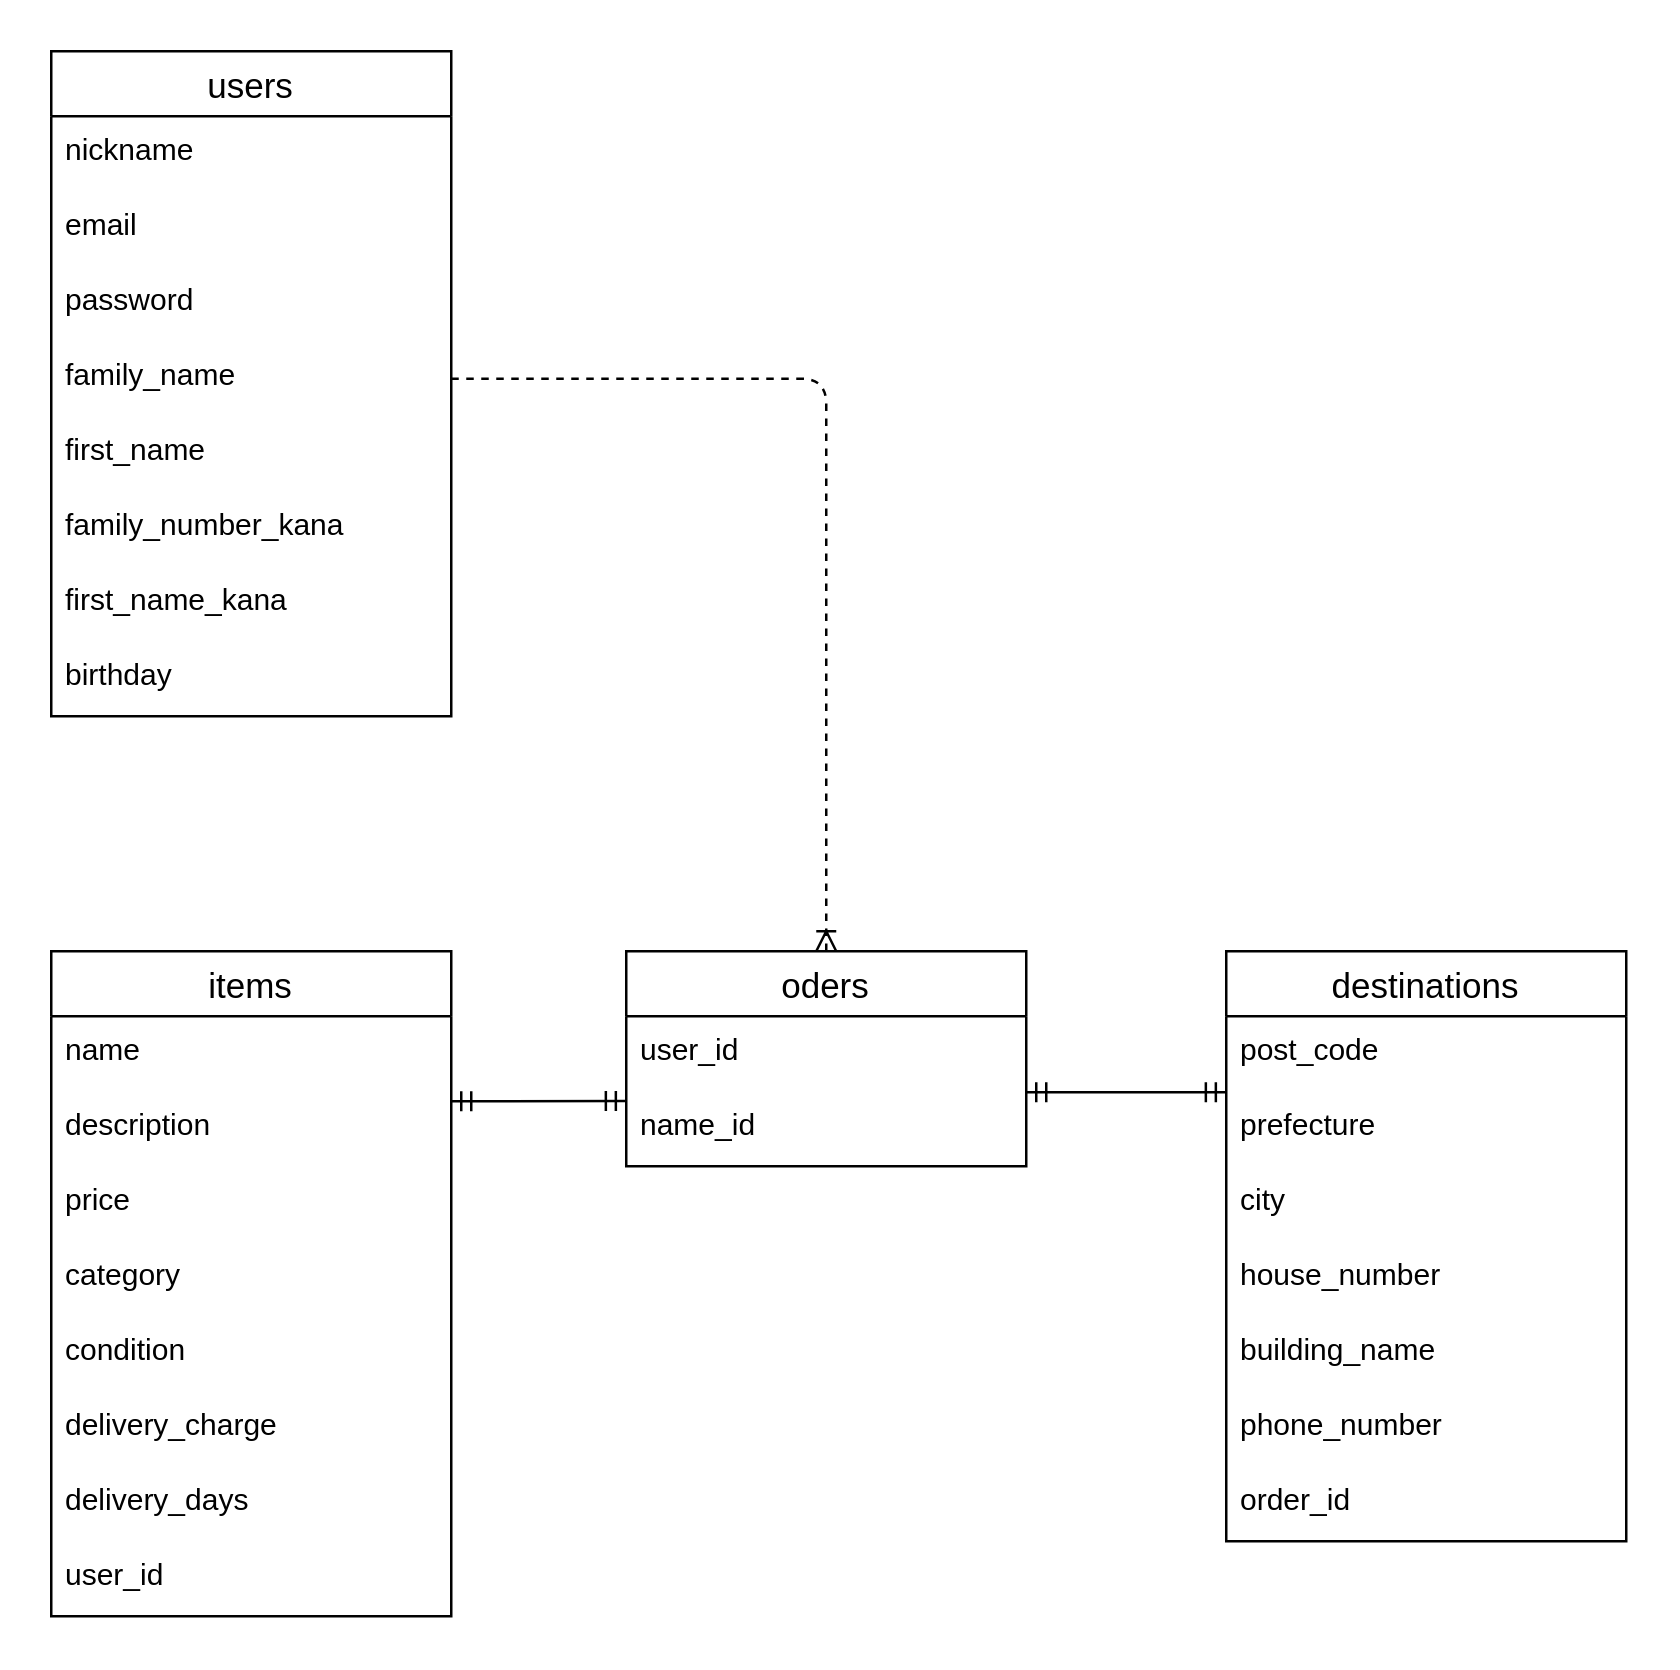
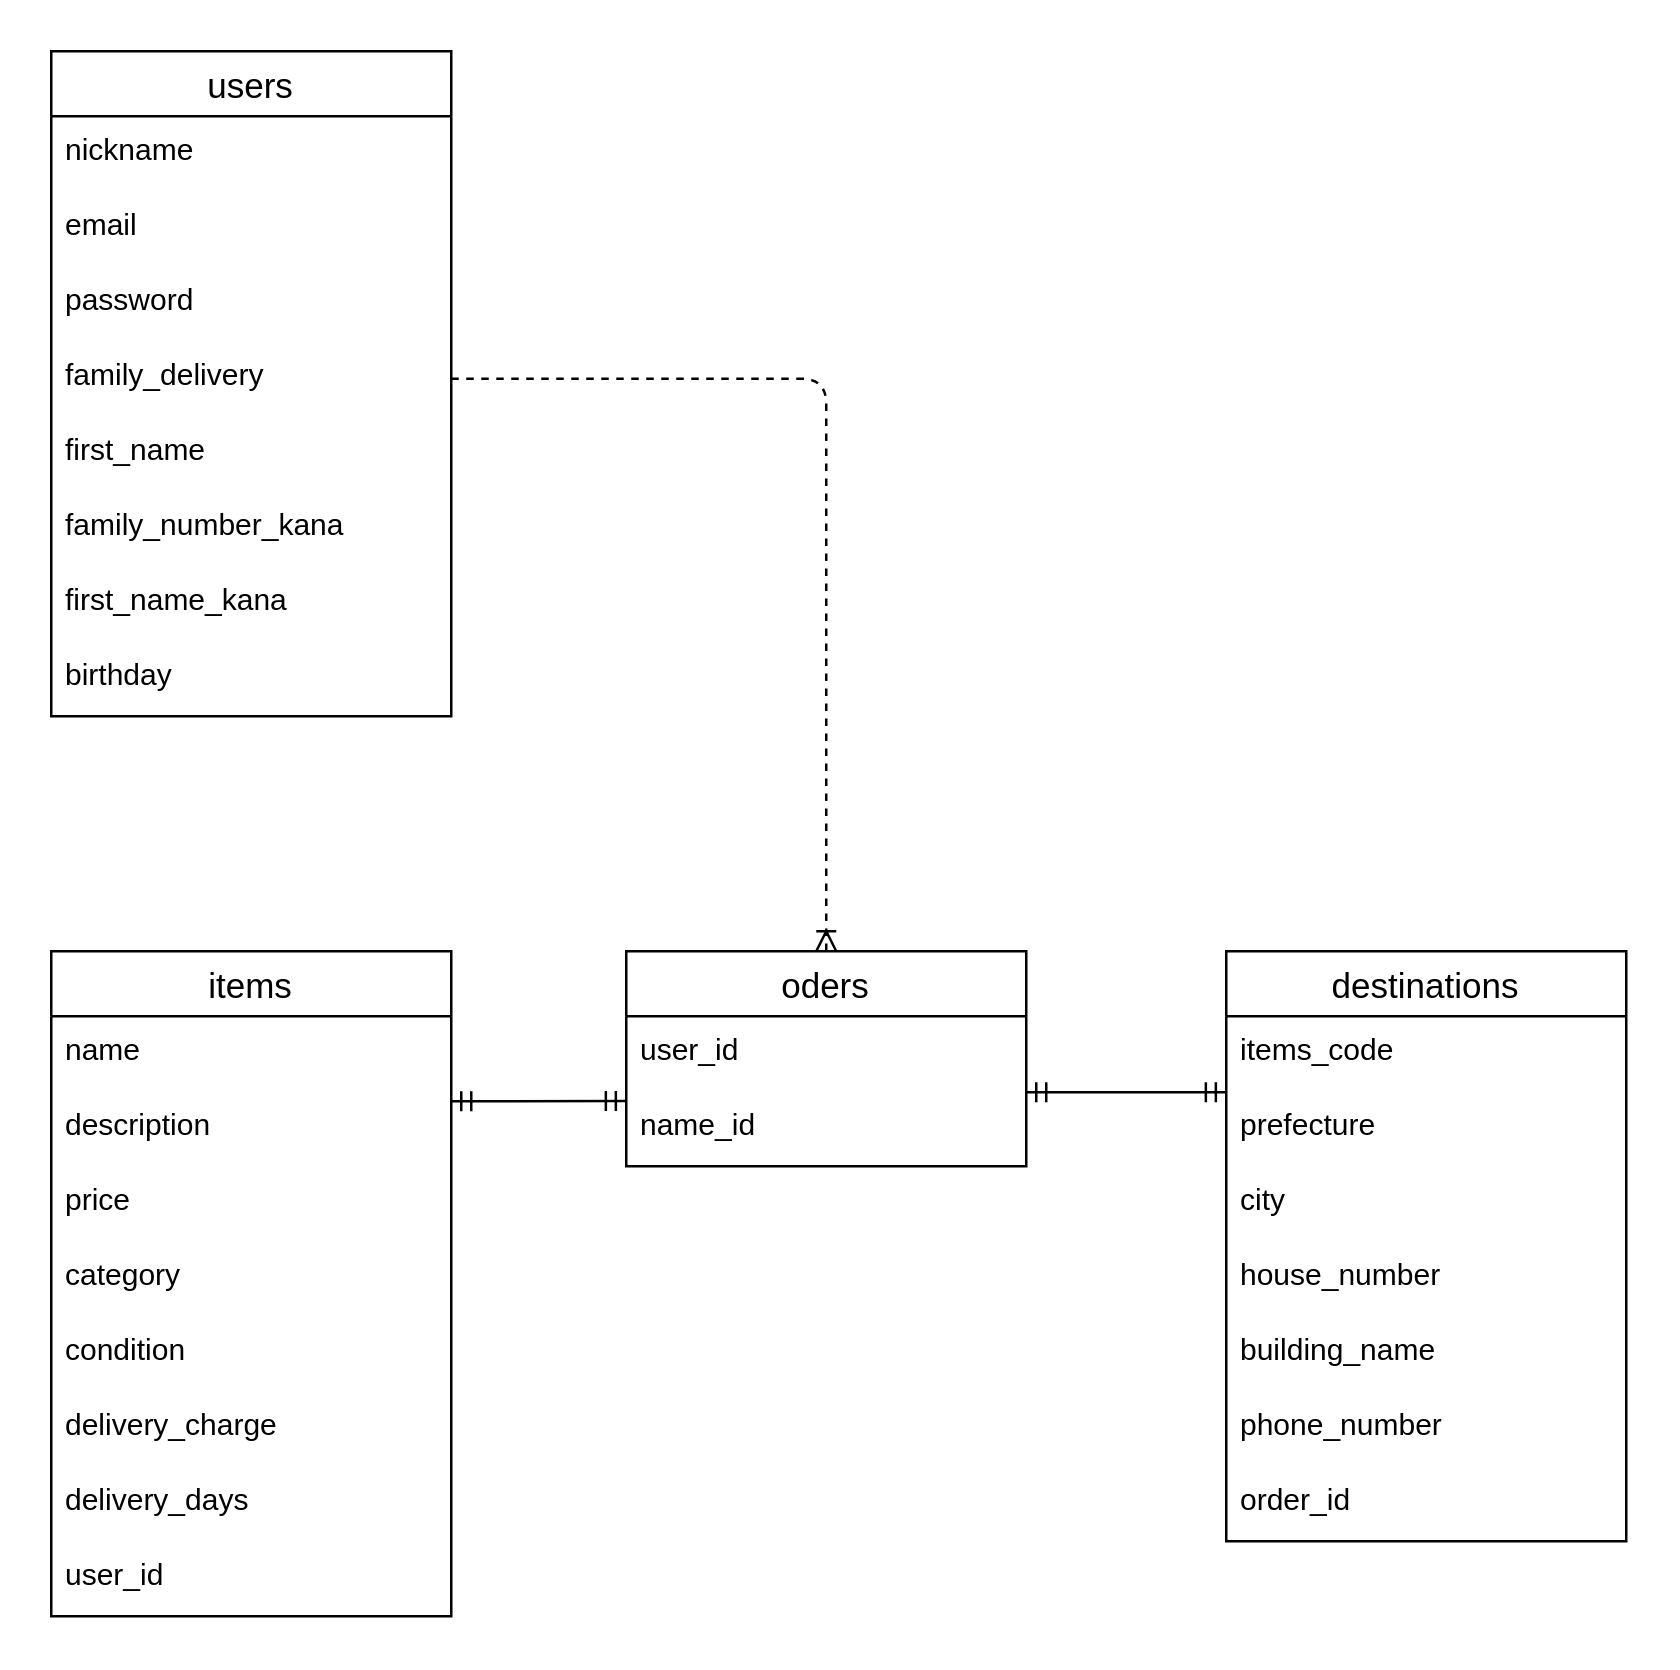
(150, 375) -> (175, 375)
(1316, 1050) -> (1320, 1050)
